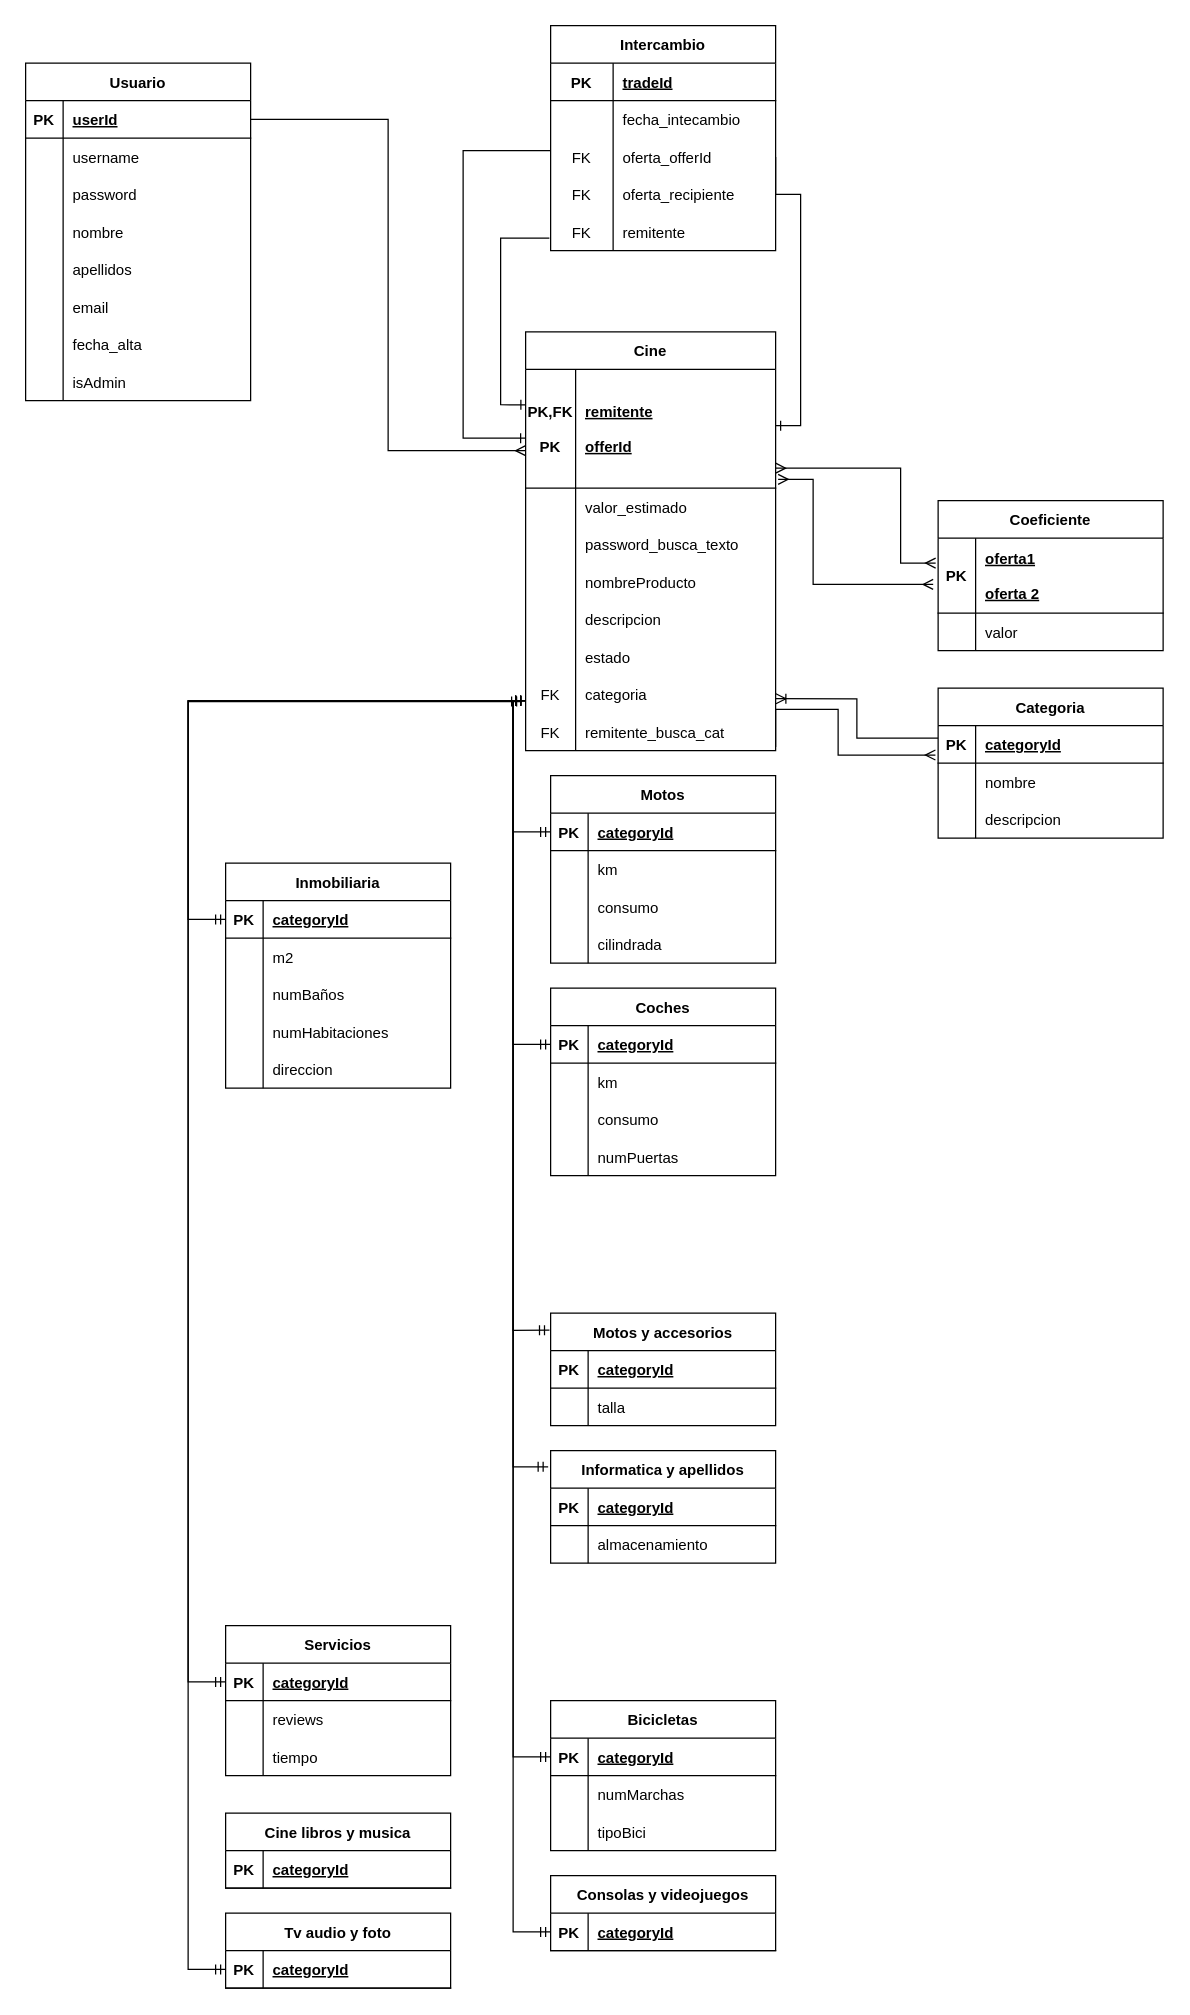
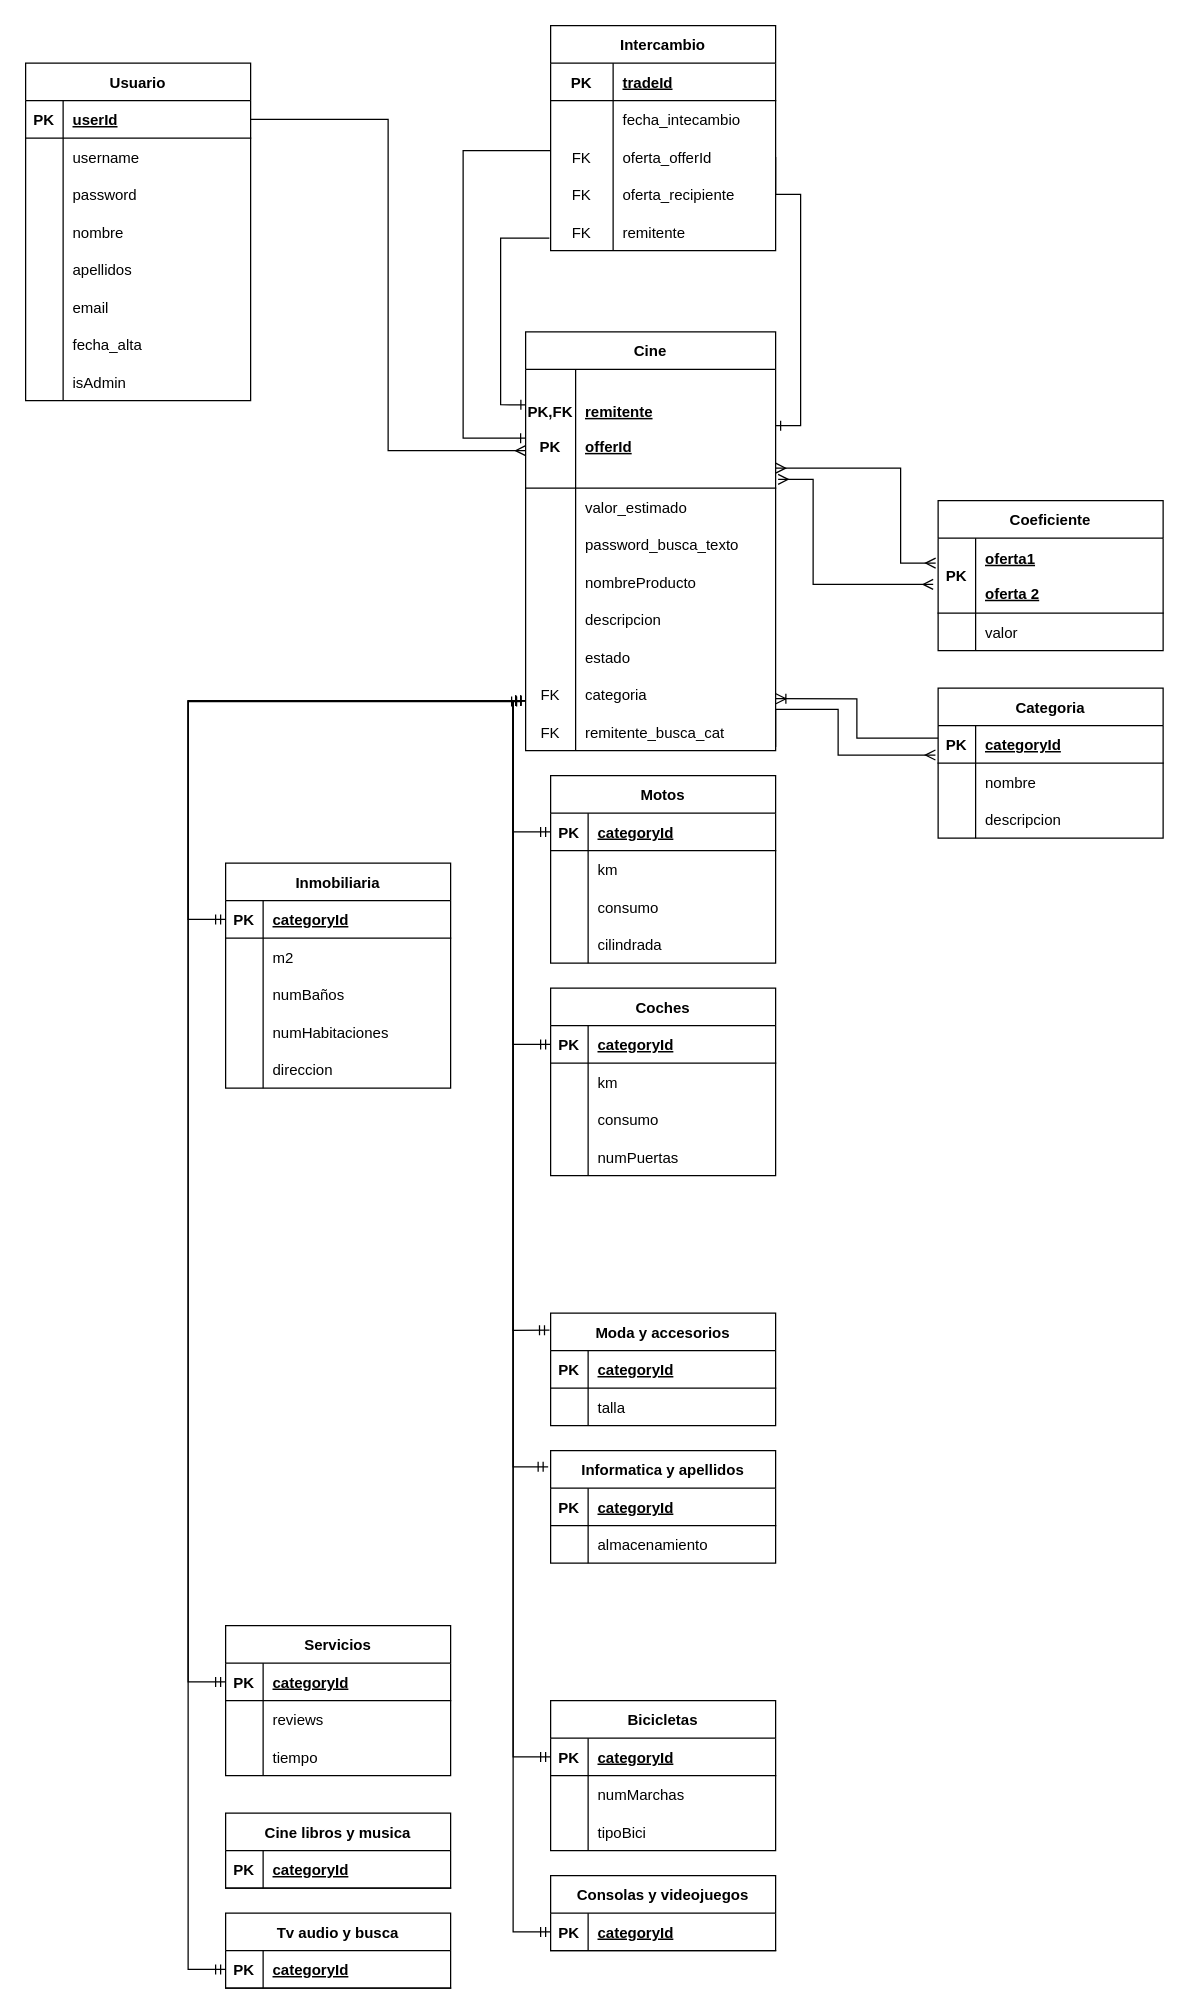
(663, 1333) -> (663, 1333)
(338, 1933) -> (338, 1933)
